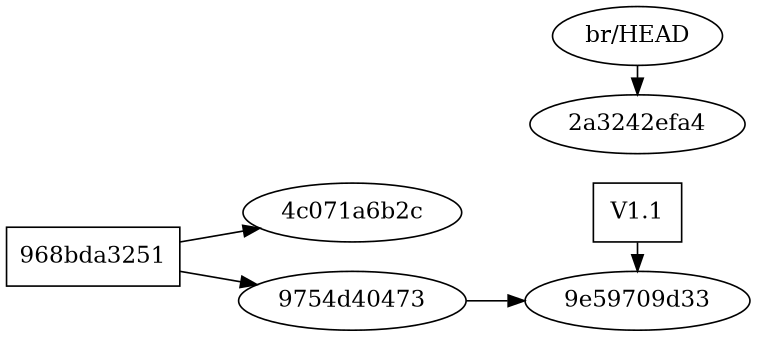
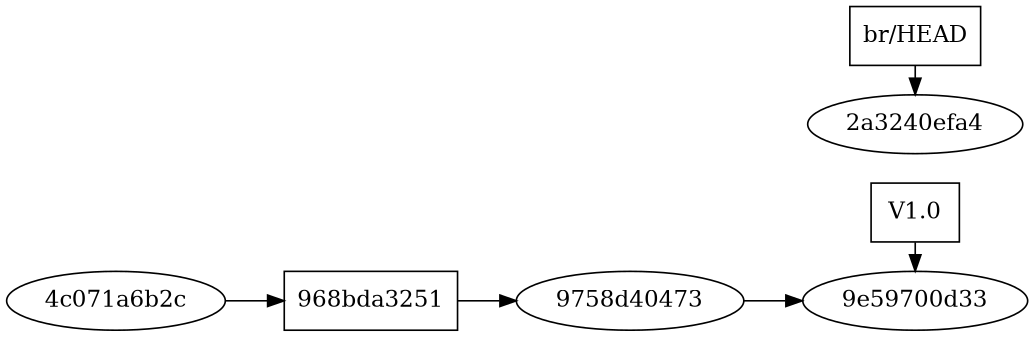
(638, 36) -> (915, 36)
(638, 124) -> (915, 124)
(638, 213) -> (915, 213)
(212, 237) -> (247, 301)
(352, 301) -> (630, 301)
(638, 301) -> (915, 301)
